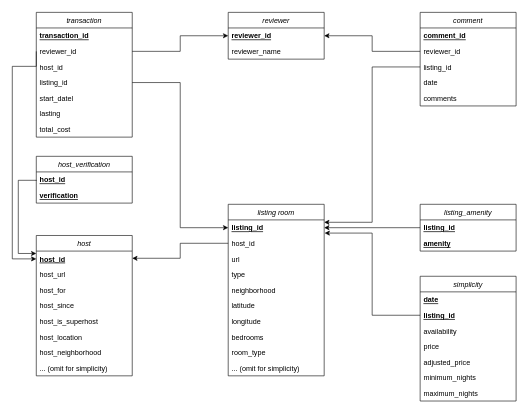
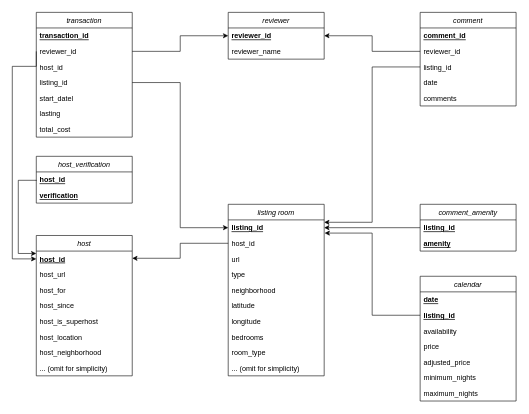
(468, 212) -> (468, 212)
(468, 284) -> (468, 284)
